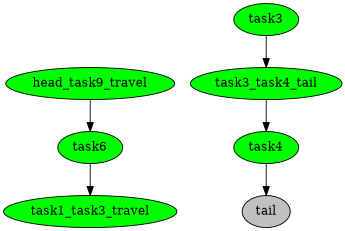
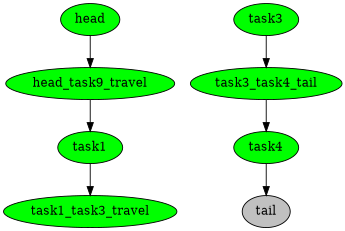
none -> (90, 20)
(90, 148) -> (90, 148)
